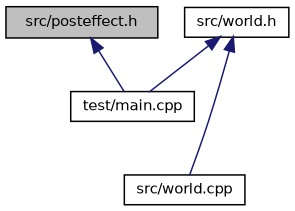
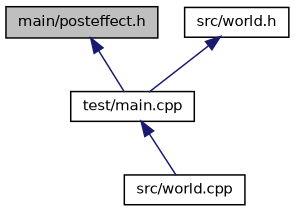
(82, 22) -> (82, 22)
(211, 114) -> (163, 155)
